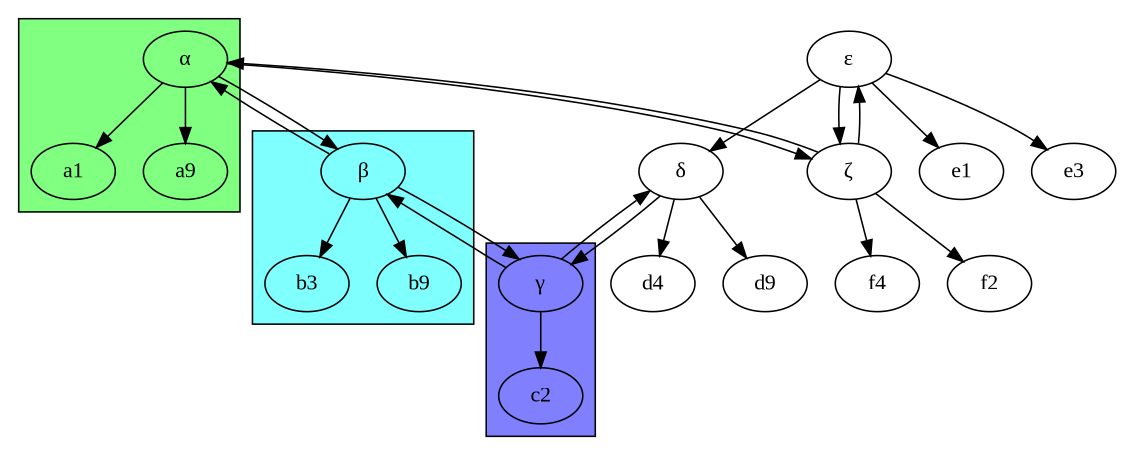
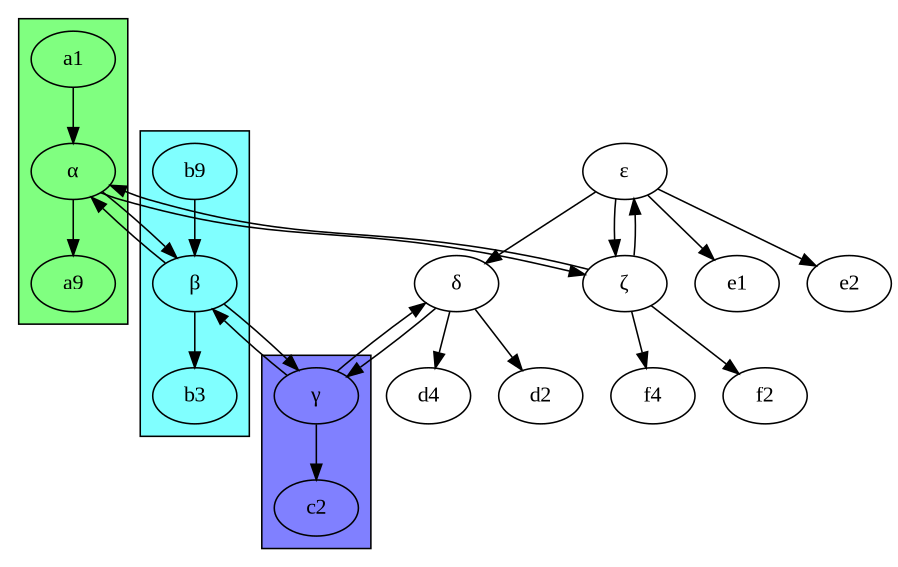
(135, 110) -> (73, 108)
(1074, 171) -> (849, 284)
(388, 221) -> (195, 228)
(765, 284) -> (541, 396)
